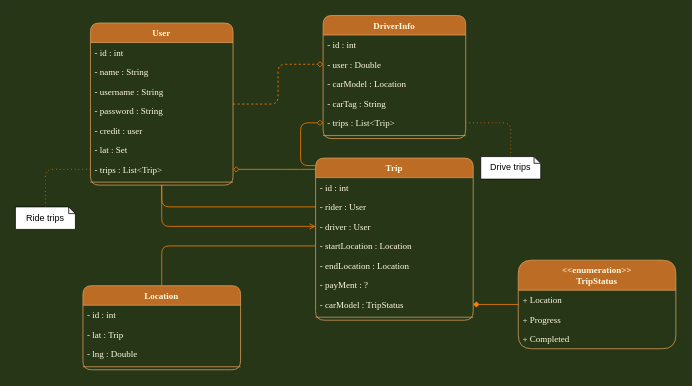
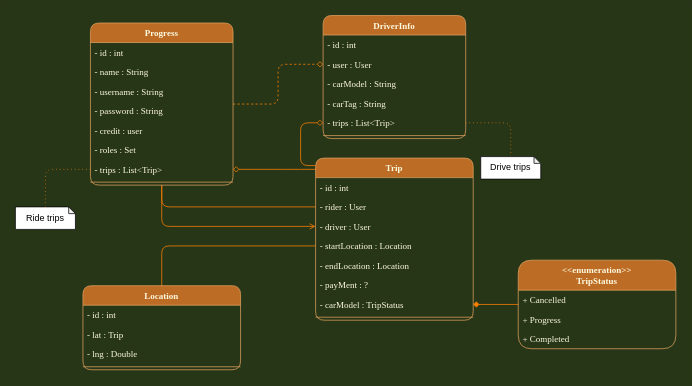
(161, 33) -> (161, 33)
(359, 65) -> (355, 65)
(373, 84) -> (368, 84)
(116, 150) -> (121, 150)
(545, 300) -> (546, 300)
